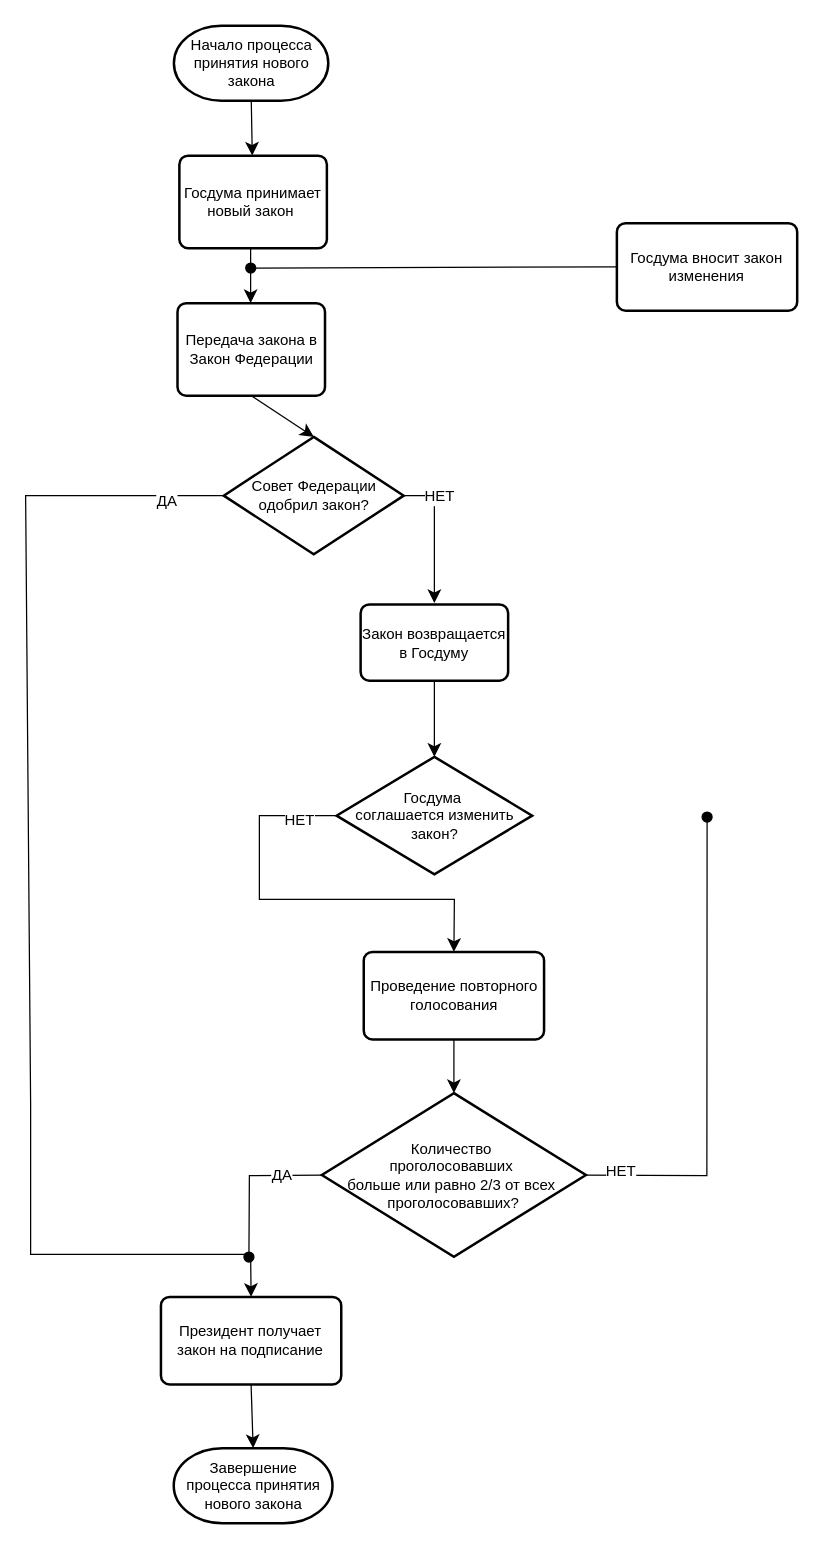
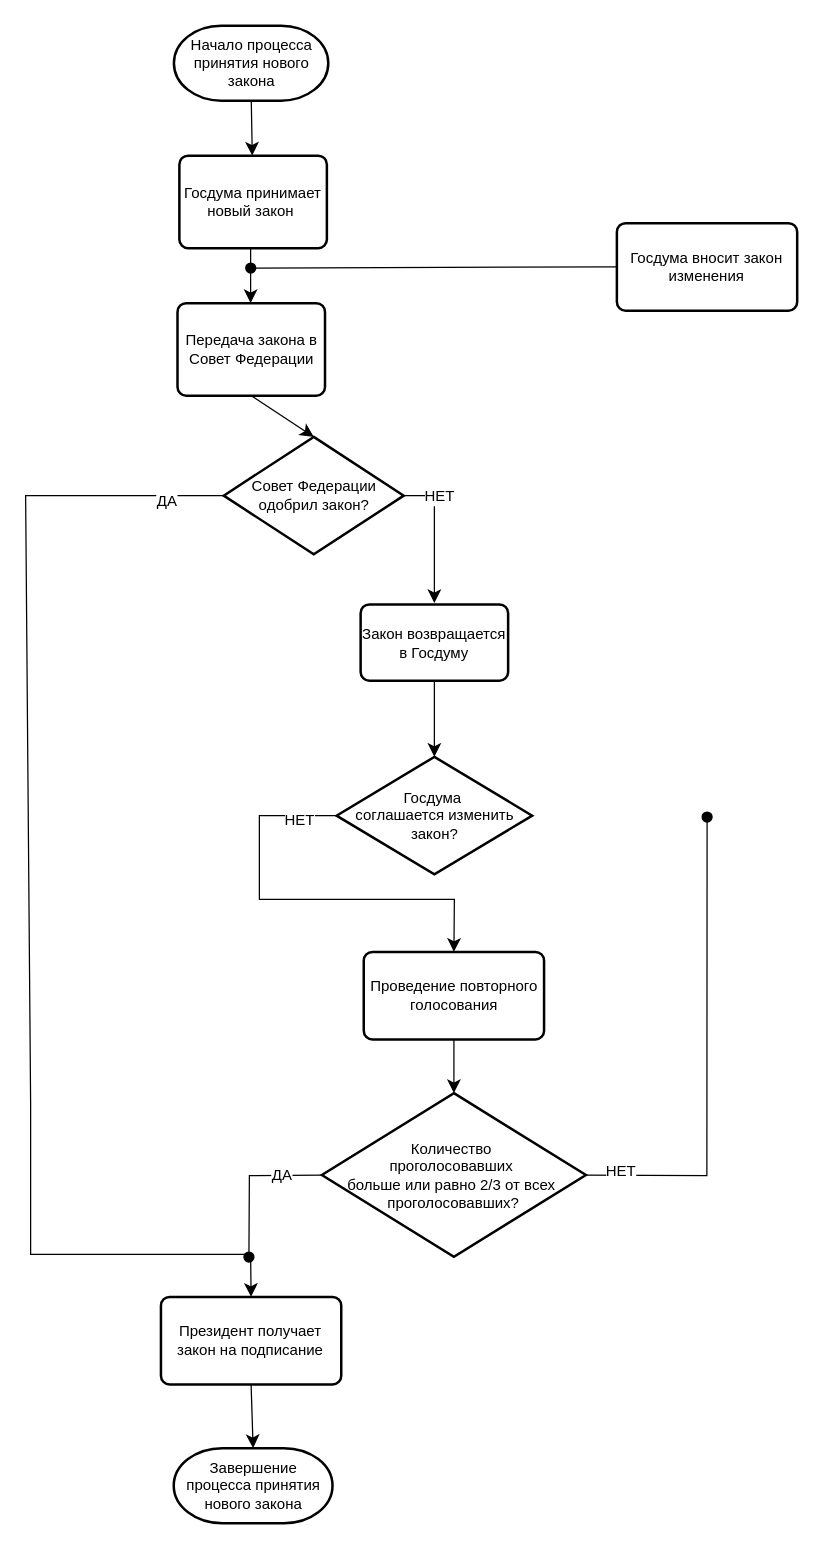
(252, 349) -> (252, 349)
